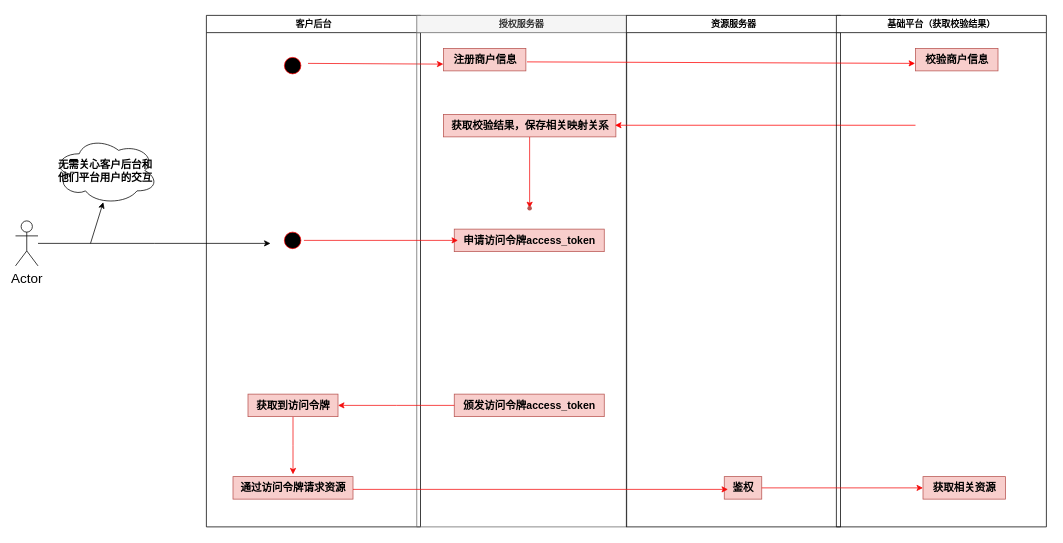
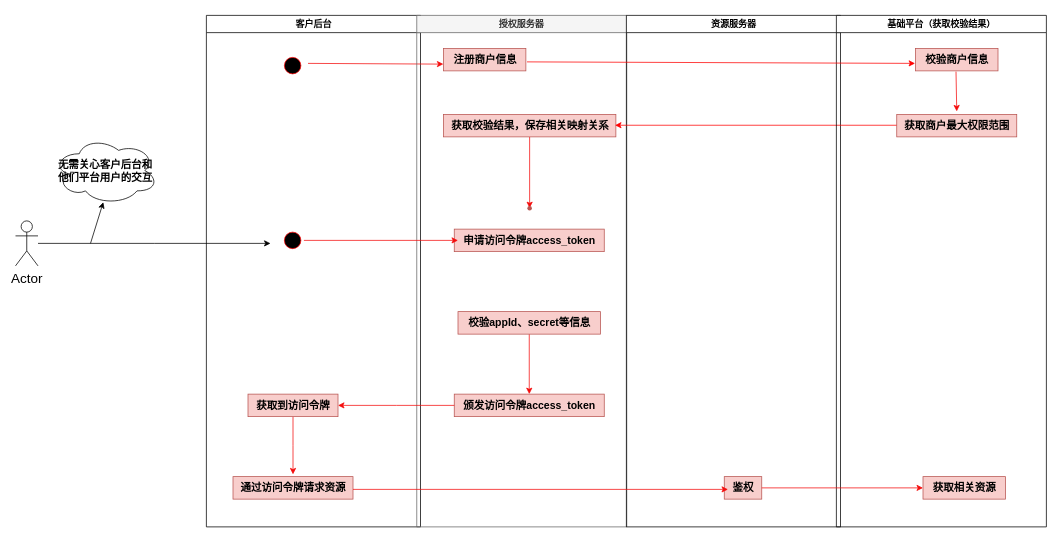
none -> (956, 92)
none -> (957, 126)
none -> (529, 323)
none -> (529, 361)
